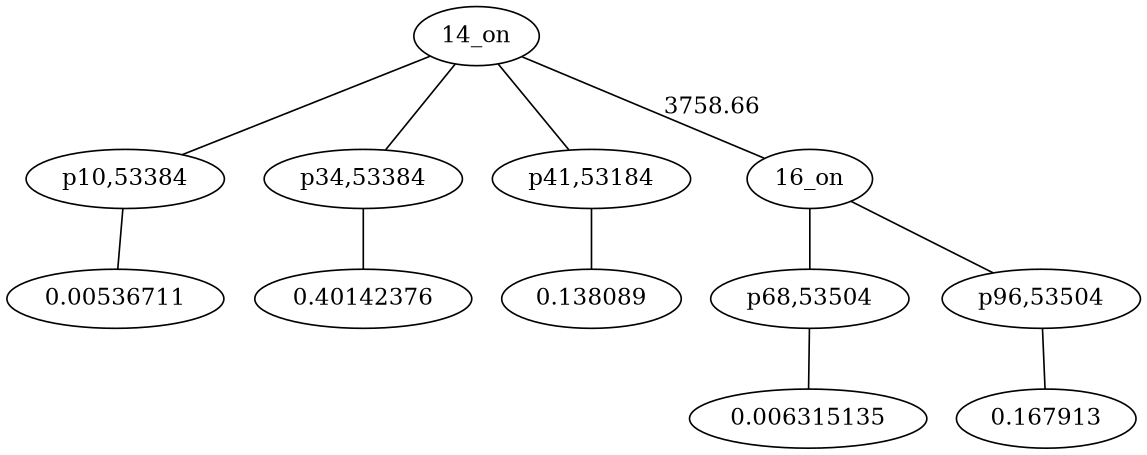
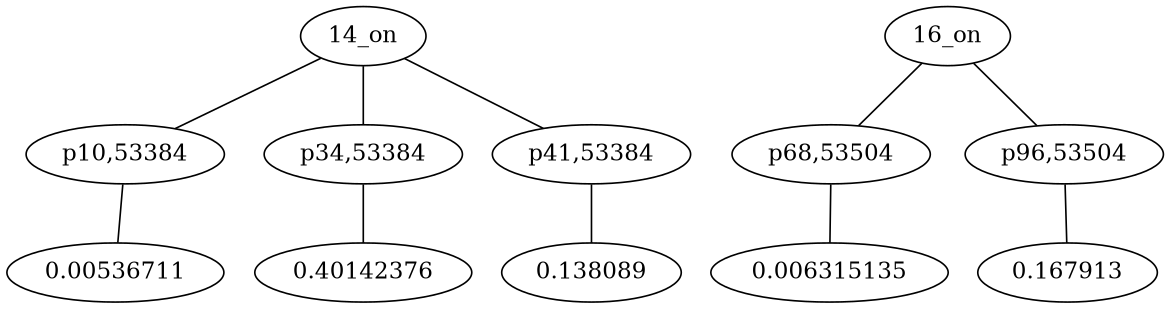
(643, 108) -> none
(591, 179) -> (591, 154)
